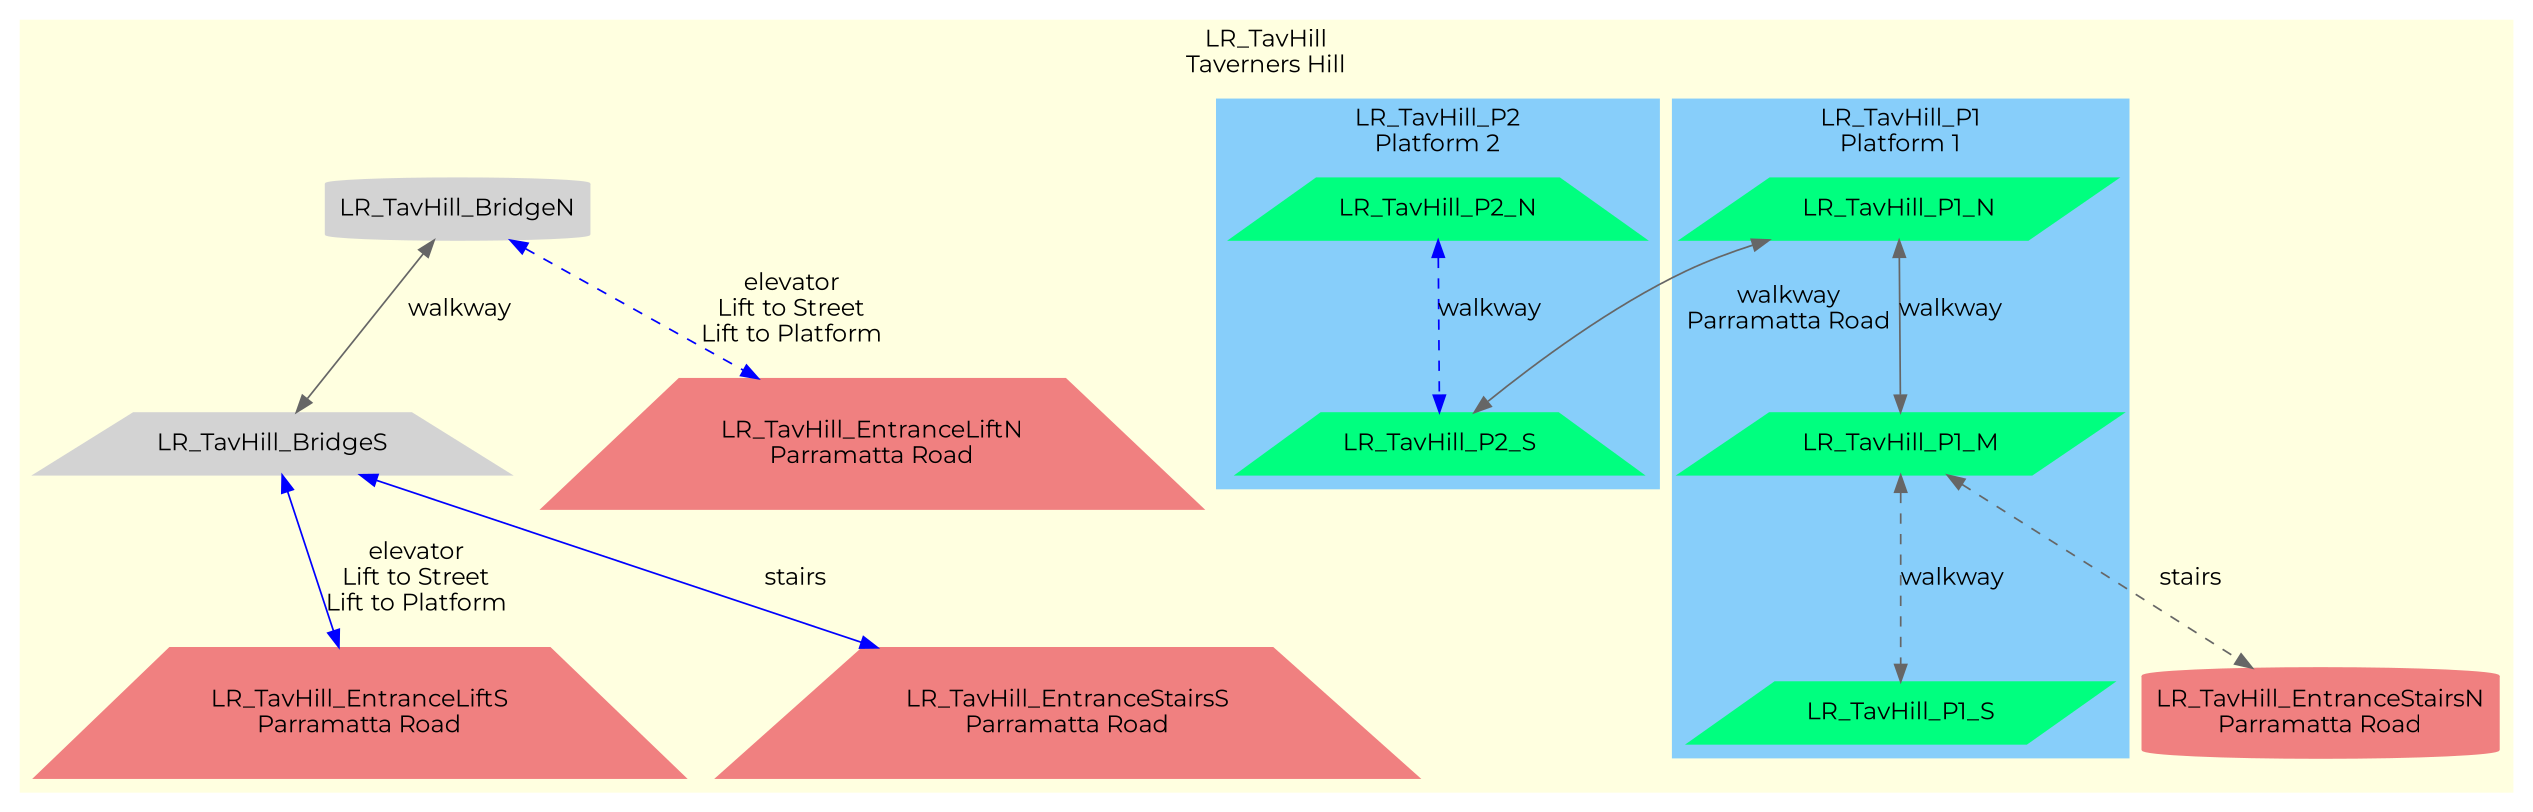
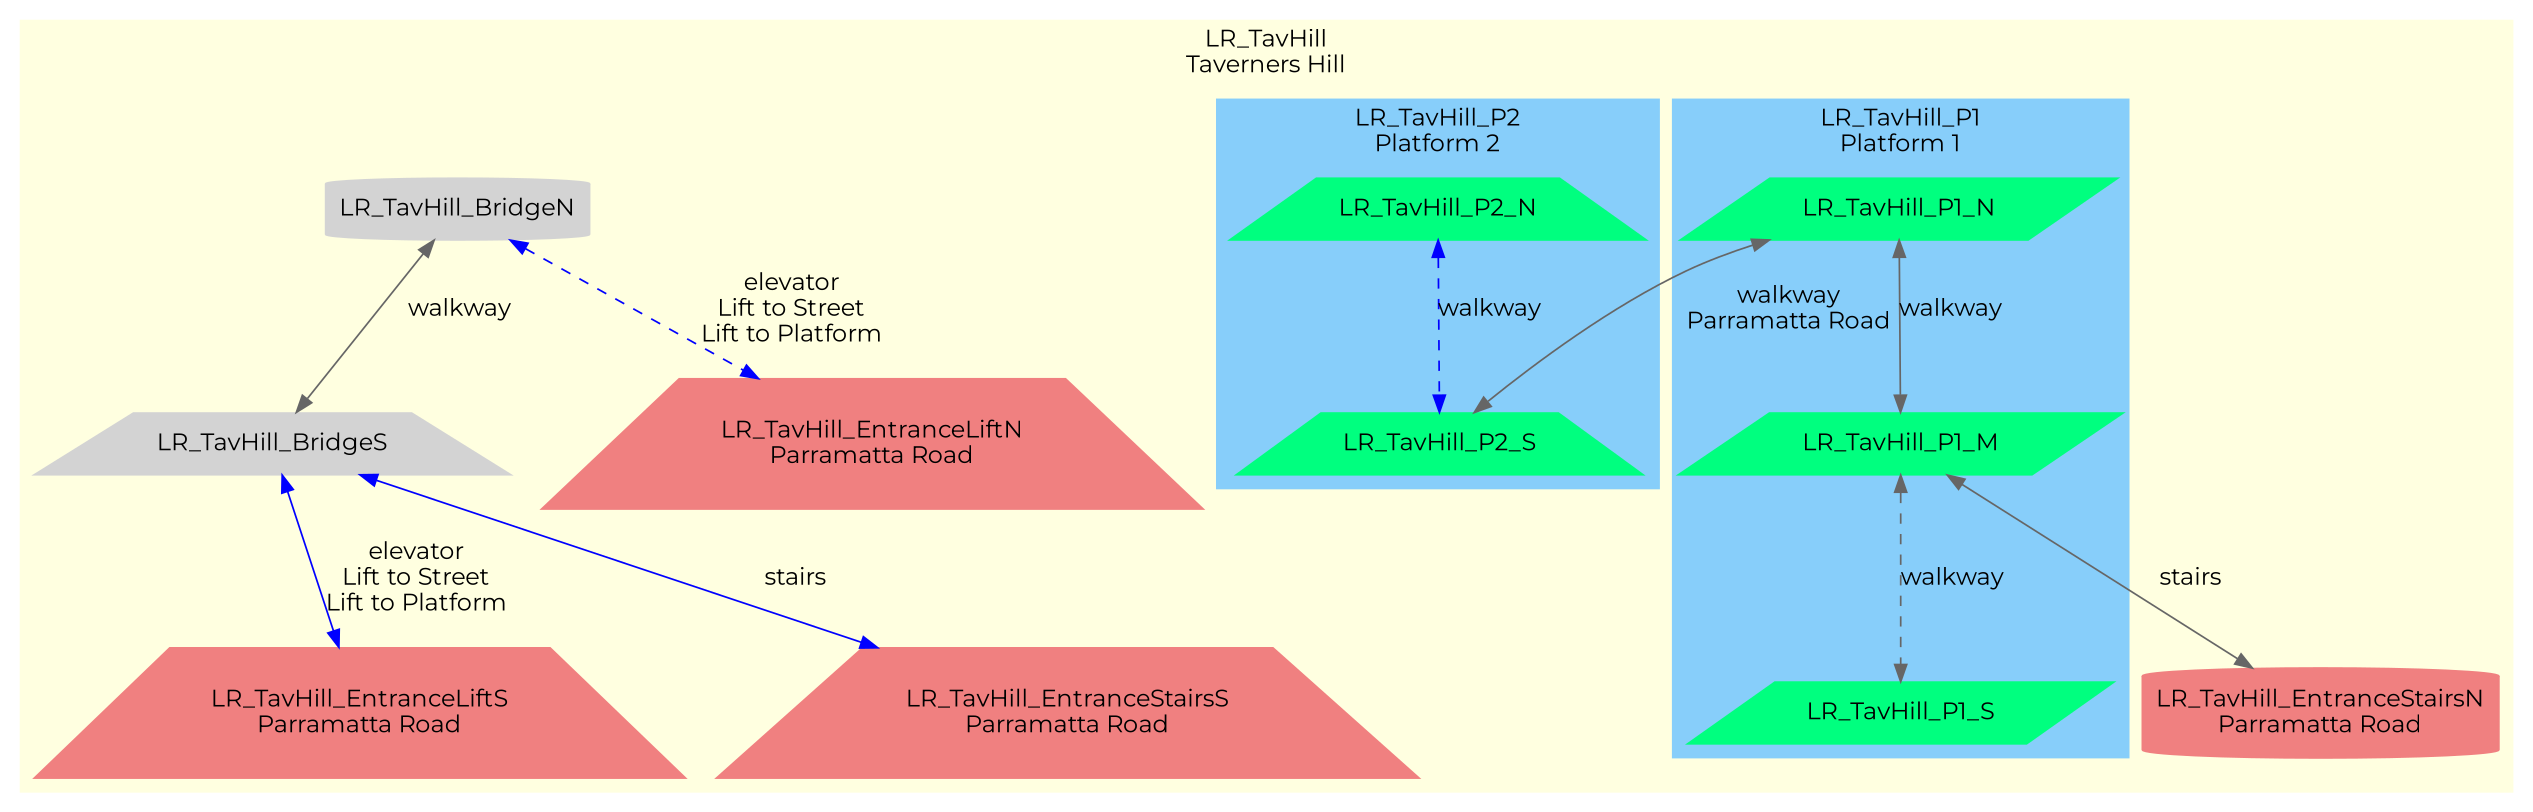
(2100, 572) -> (2100, 572)
